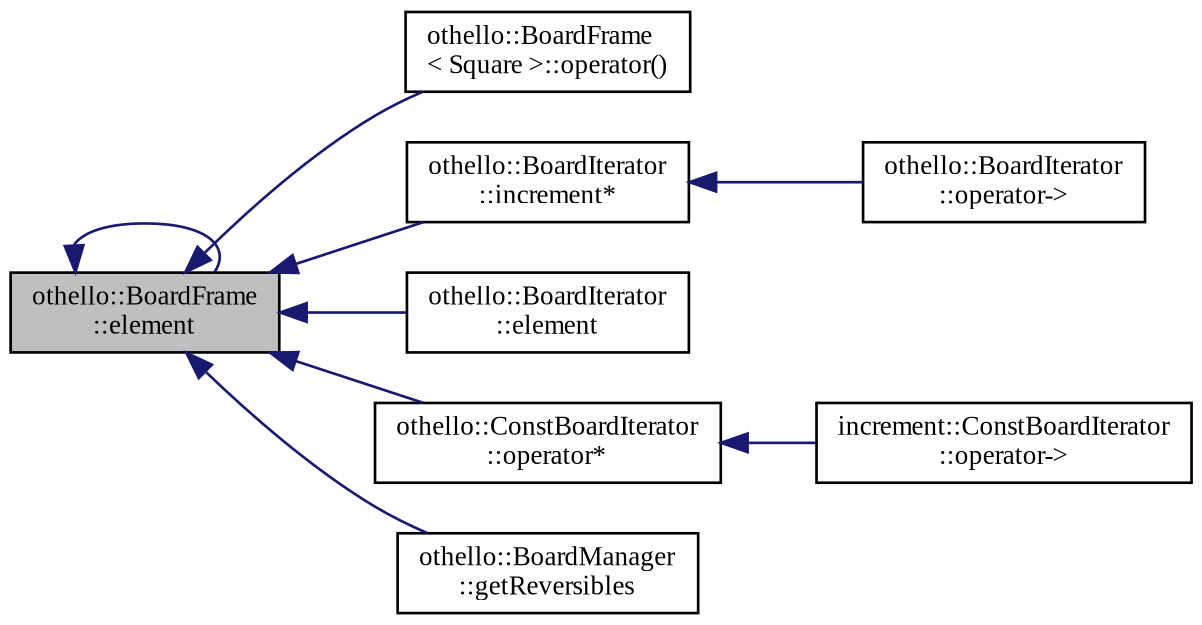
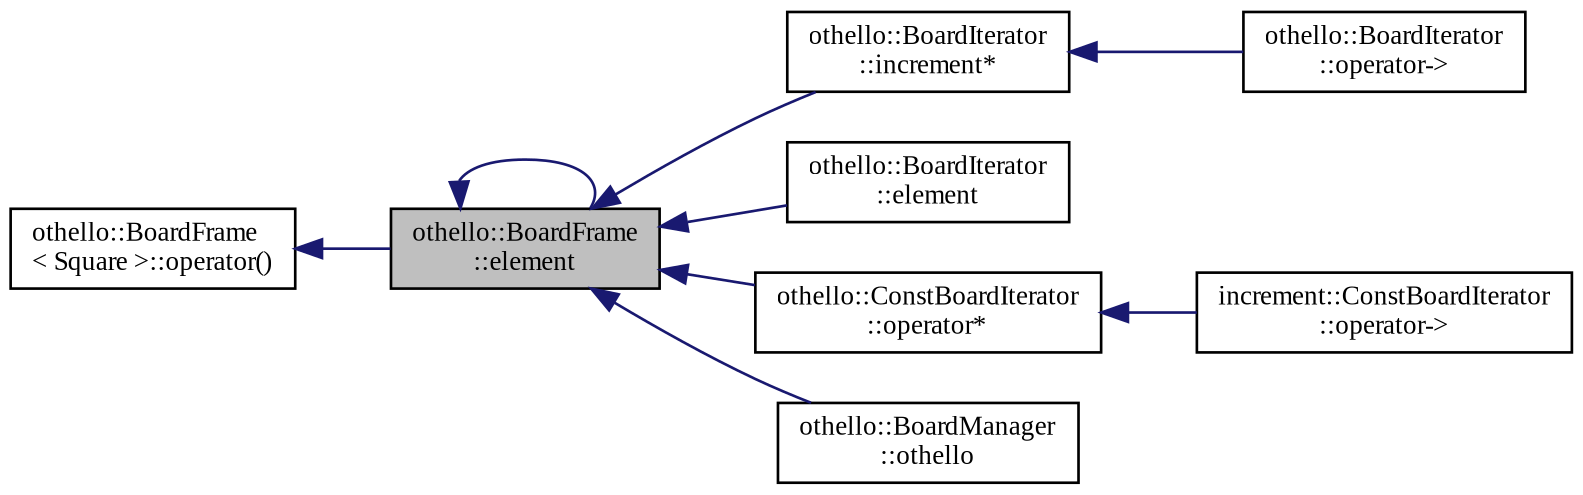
(307, 163) -> (356, 249)
(548, 573) -> (928, 443)
